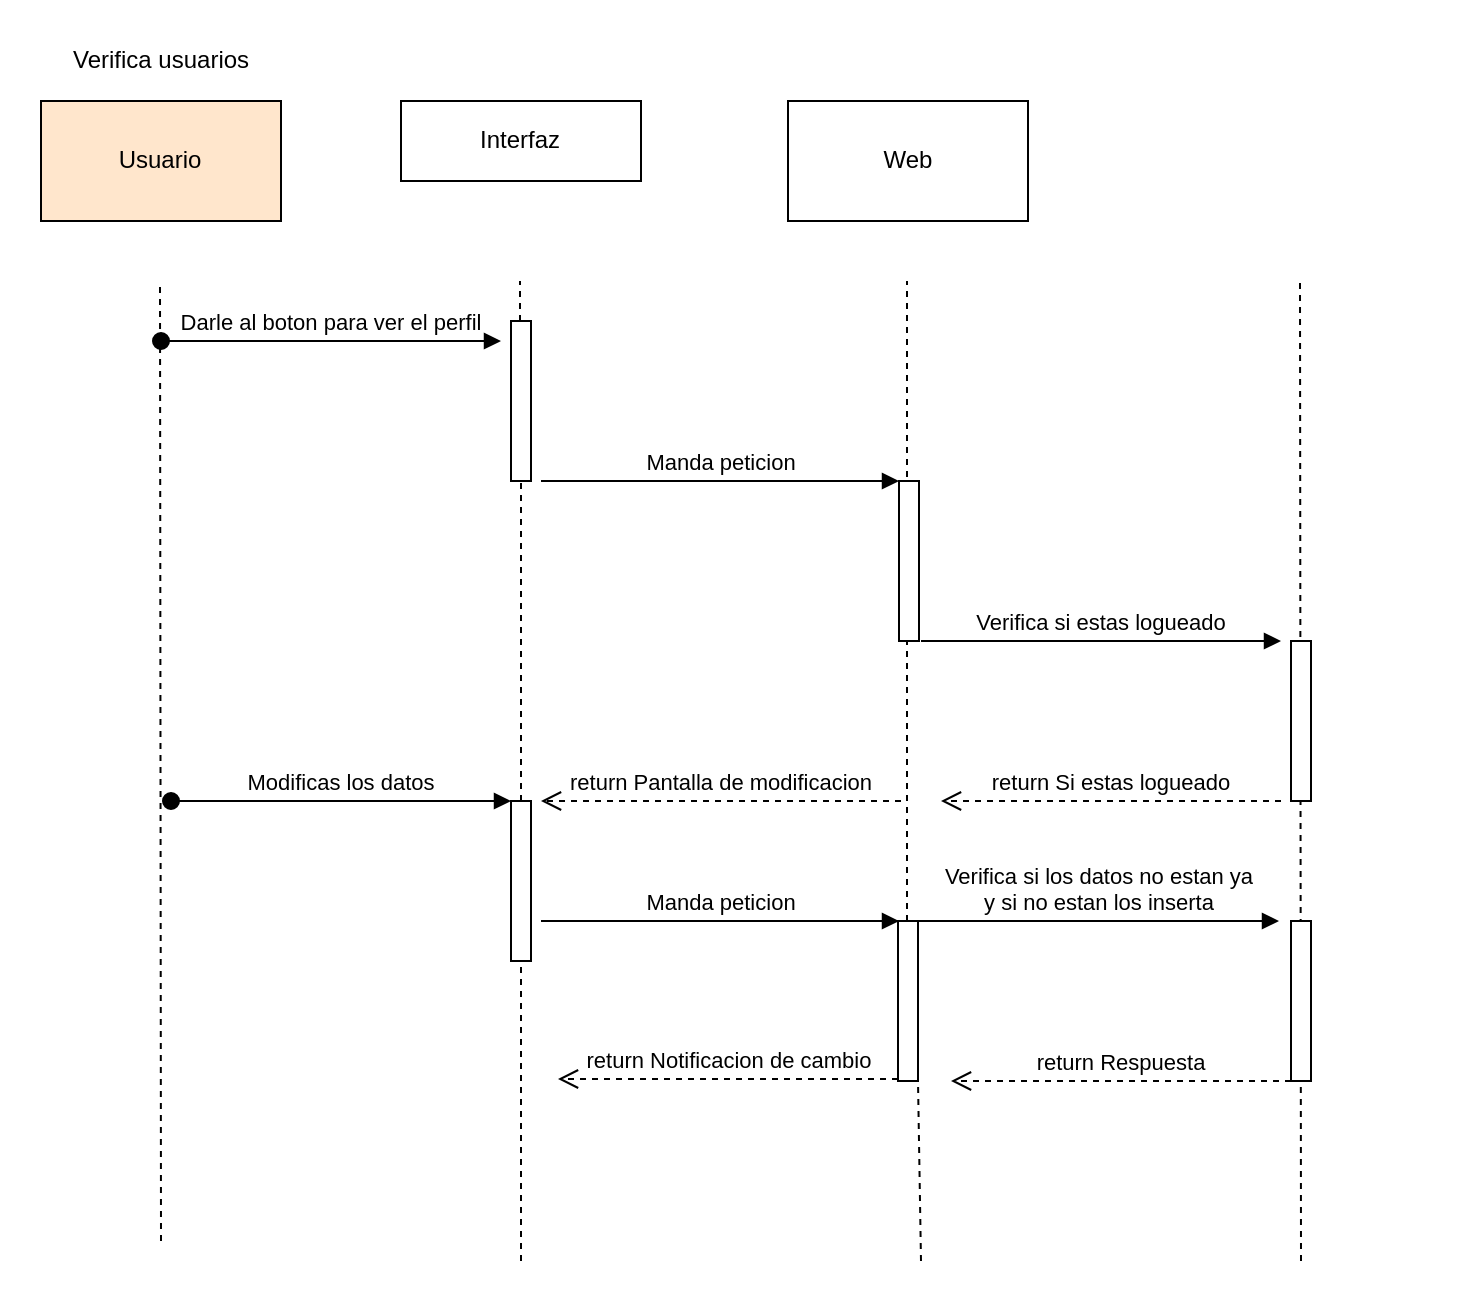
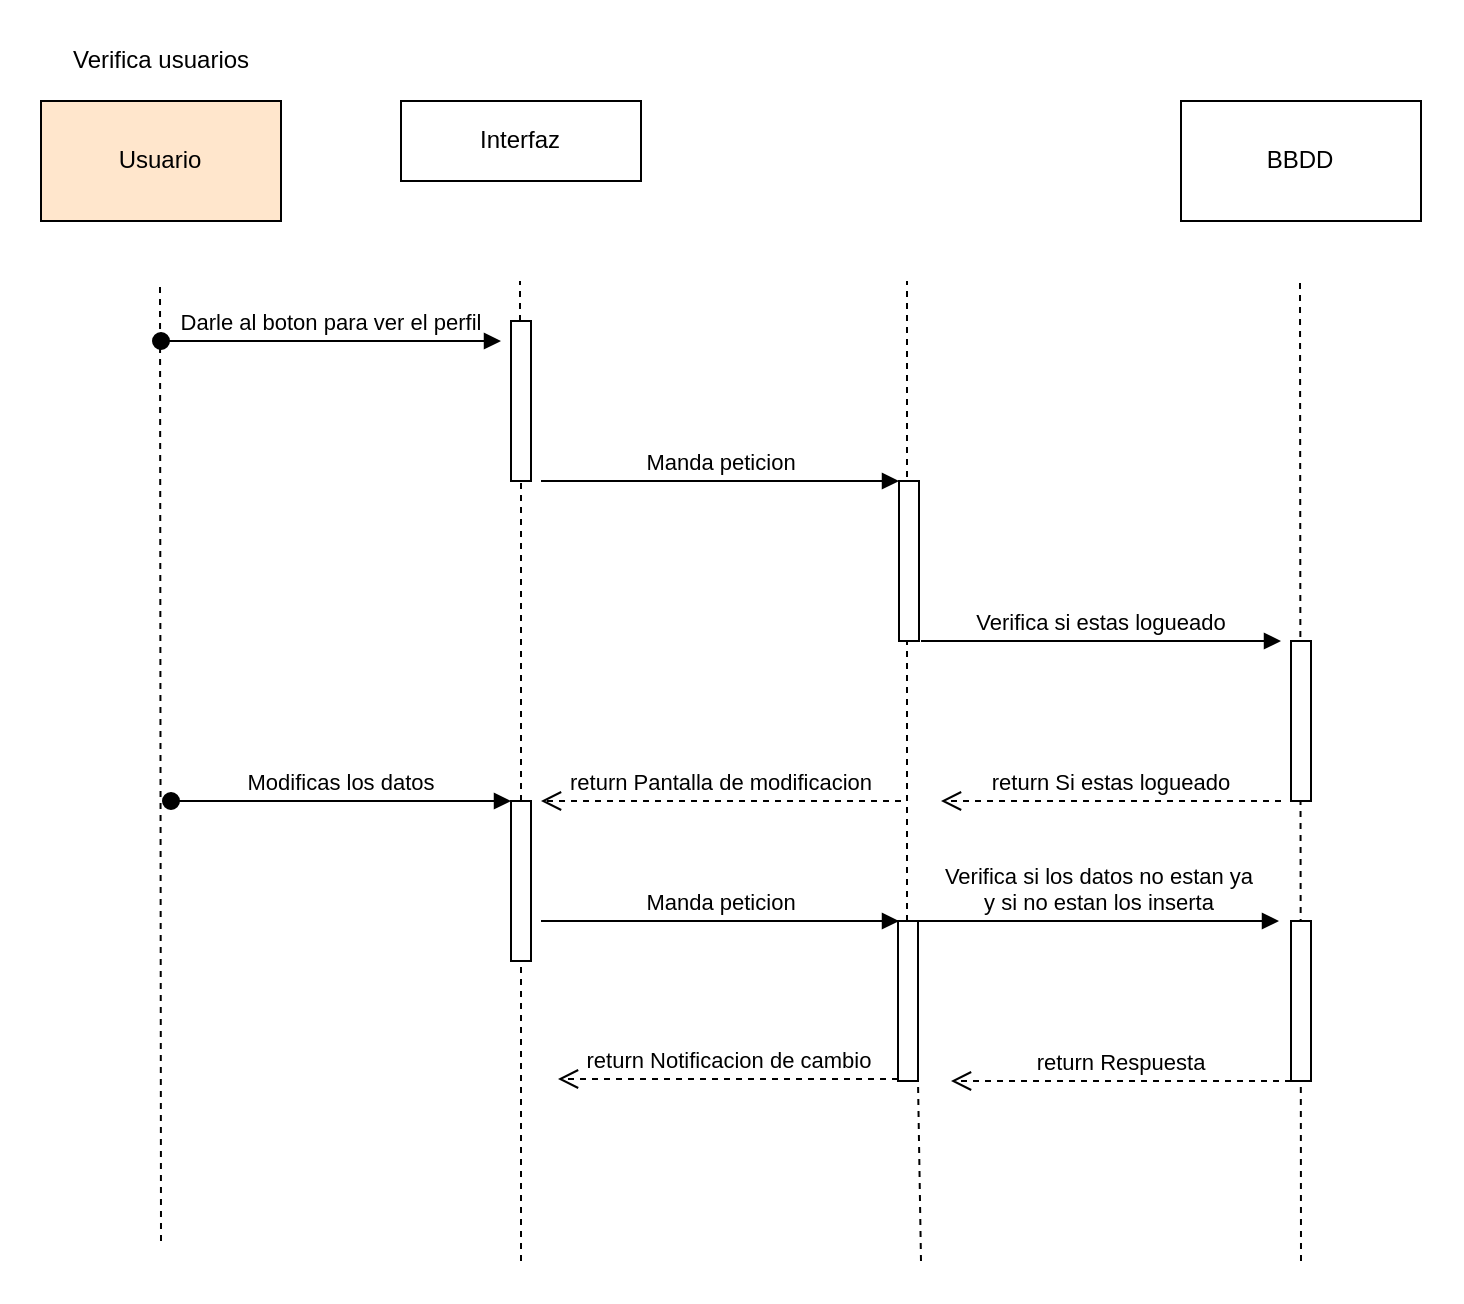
(908, 161) -> none
none -> (1301, 161)
